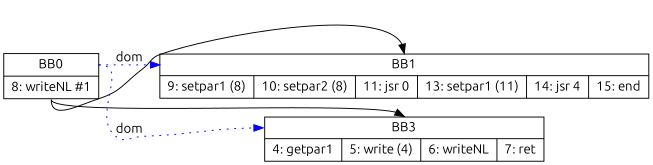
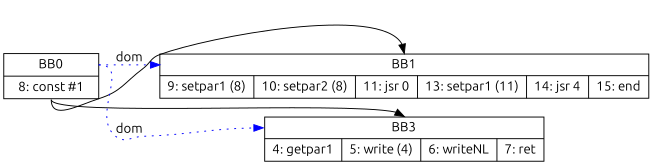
(51, 87) -> (51, 87)
